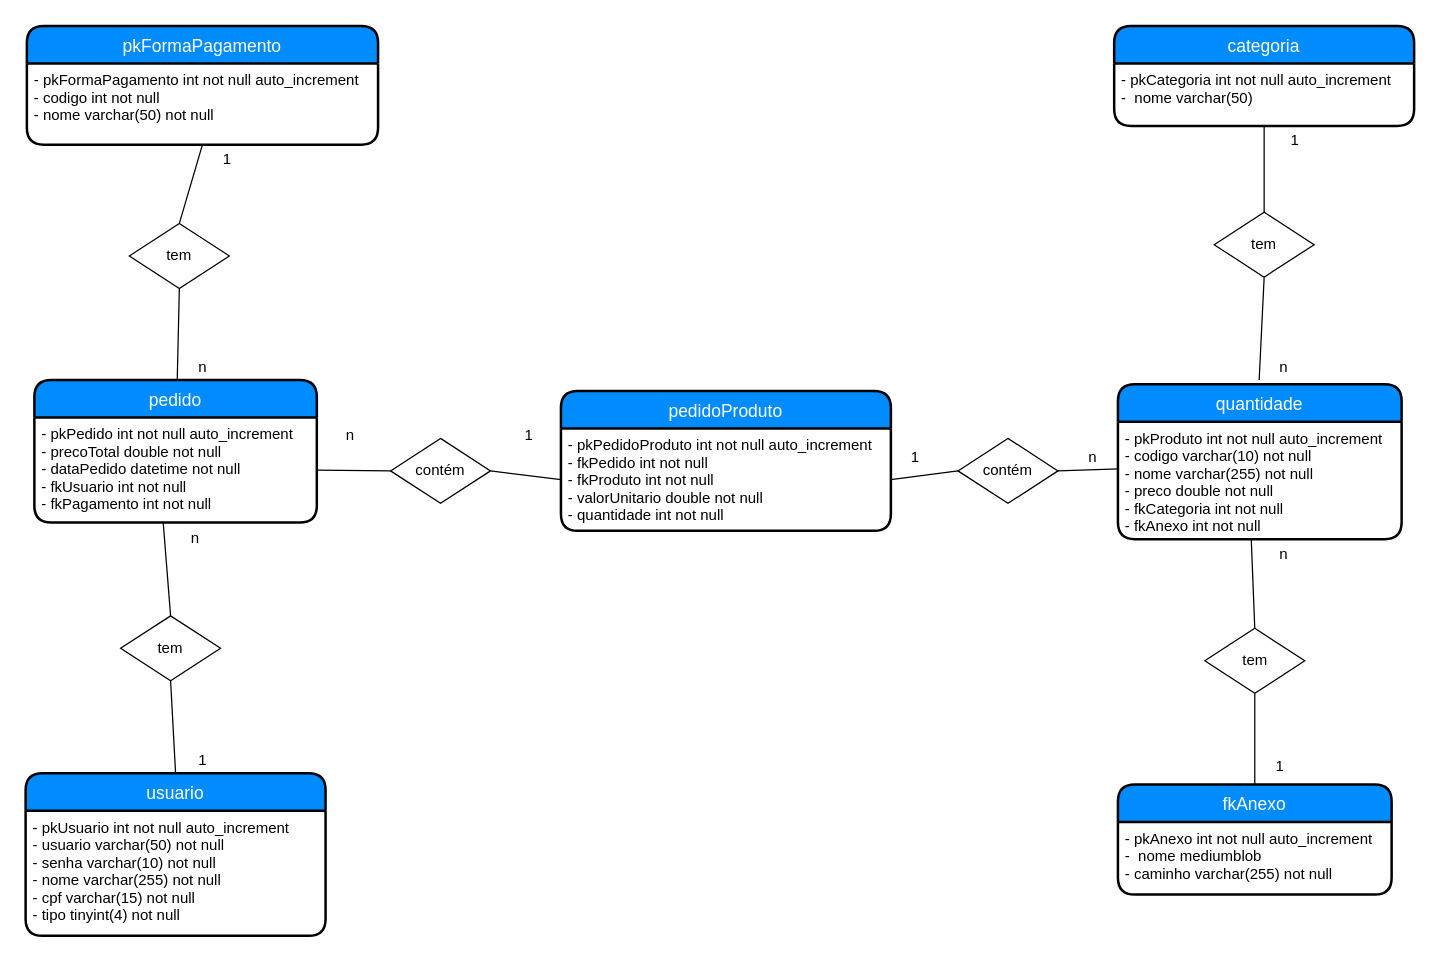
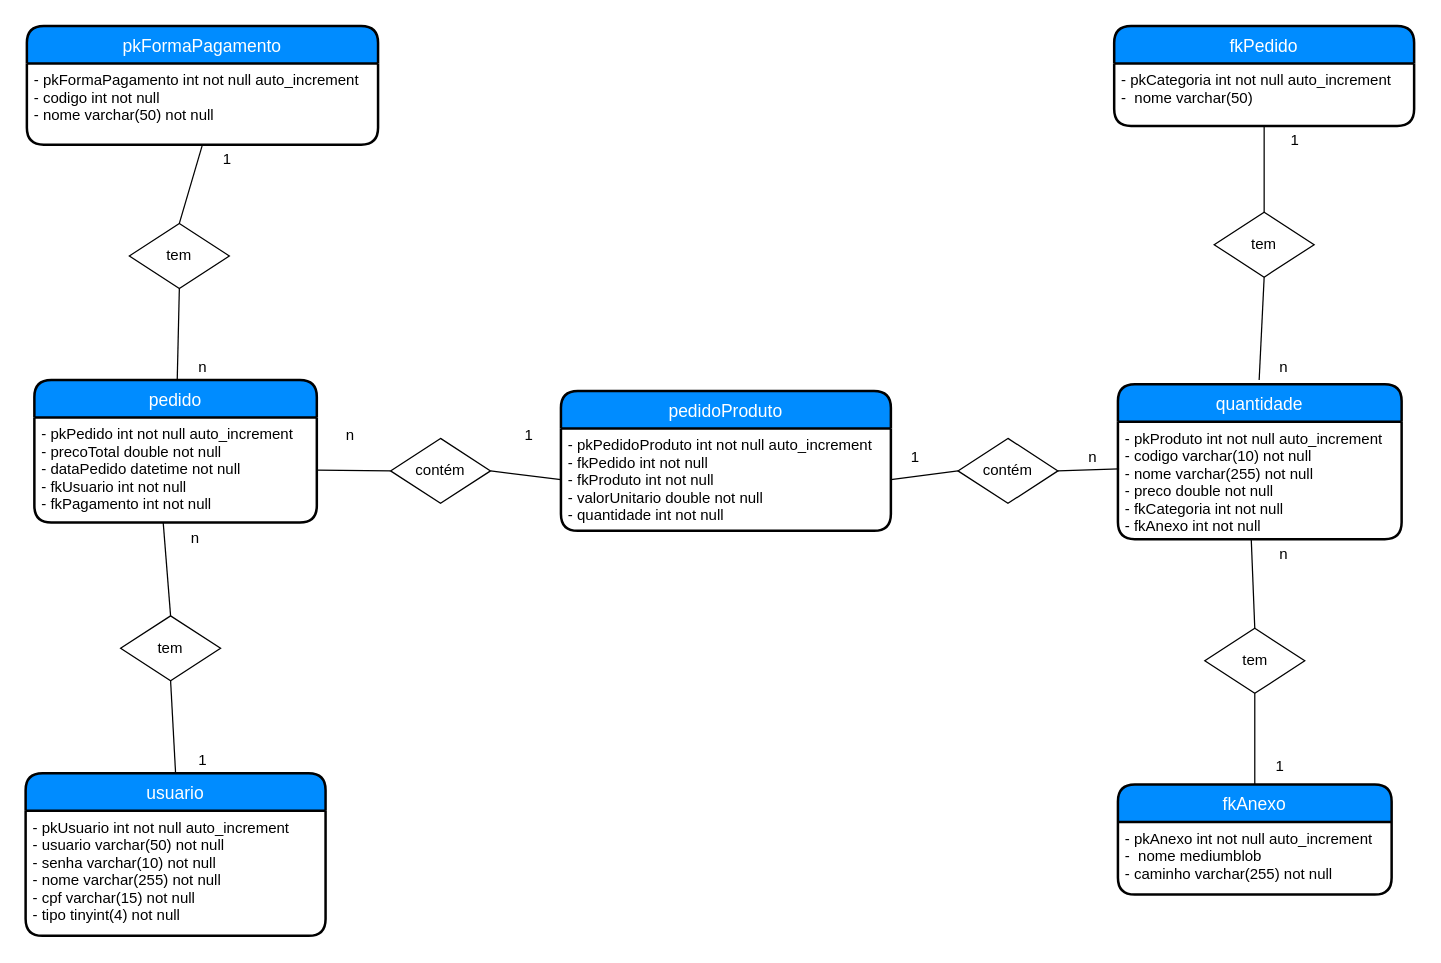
(1264, 45) -> (1264, 45)
